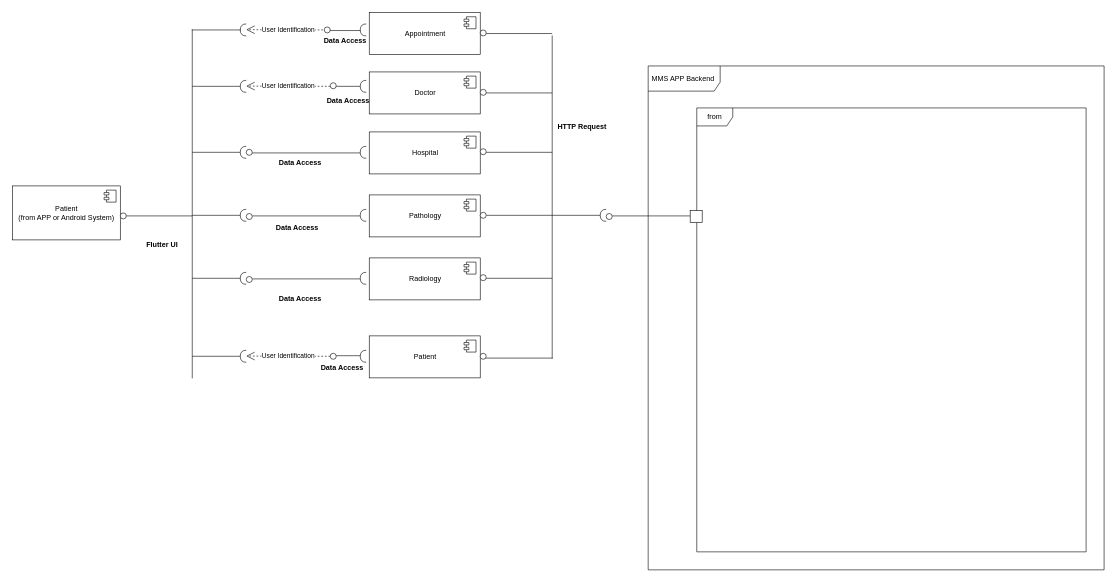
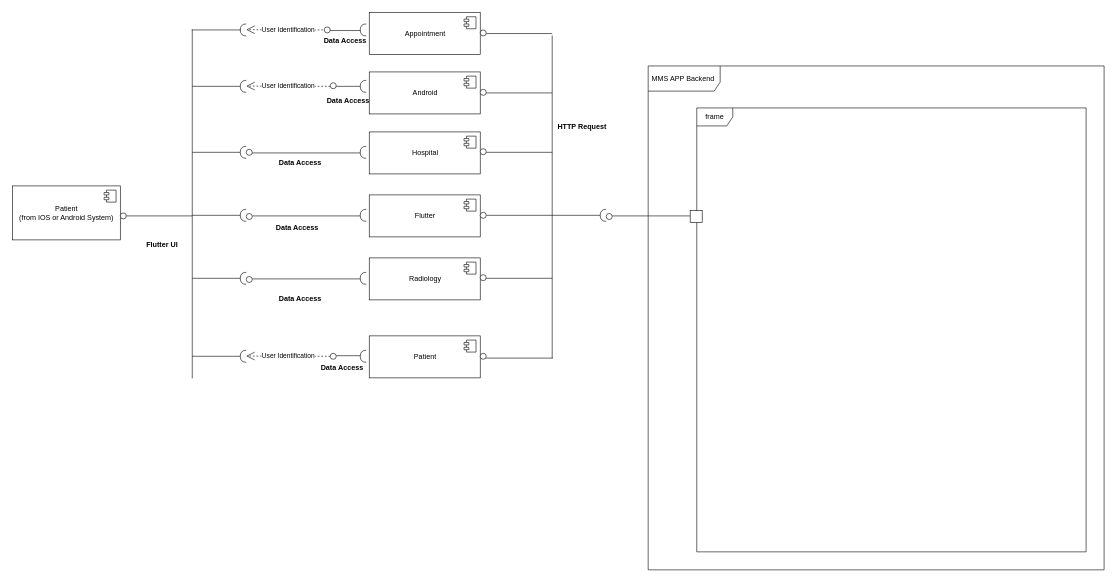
(425, 93) -> (425, 93)
(715, 117) -> (715, 117)
(67, 213) -> (67, 213)
(425, 216) -> (425, 216)
